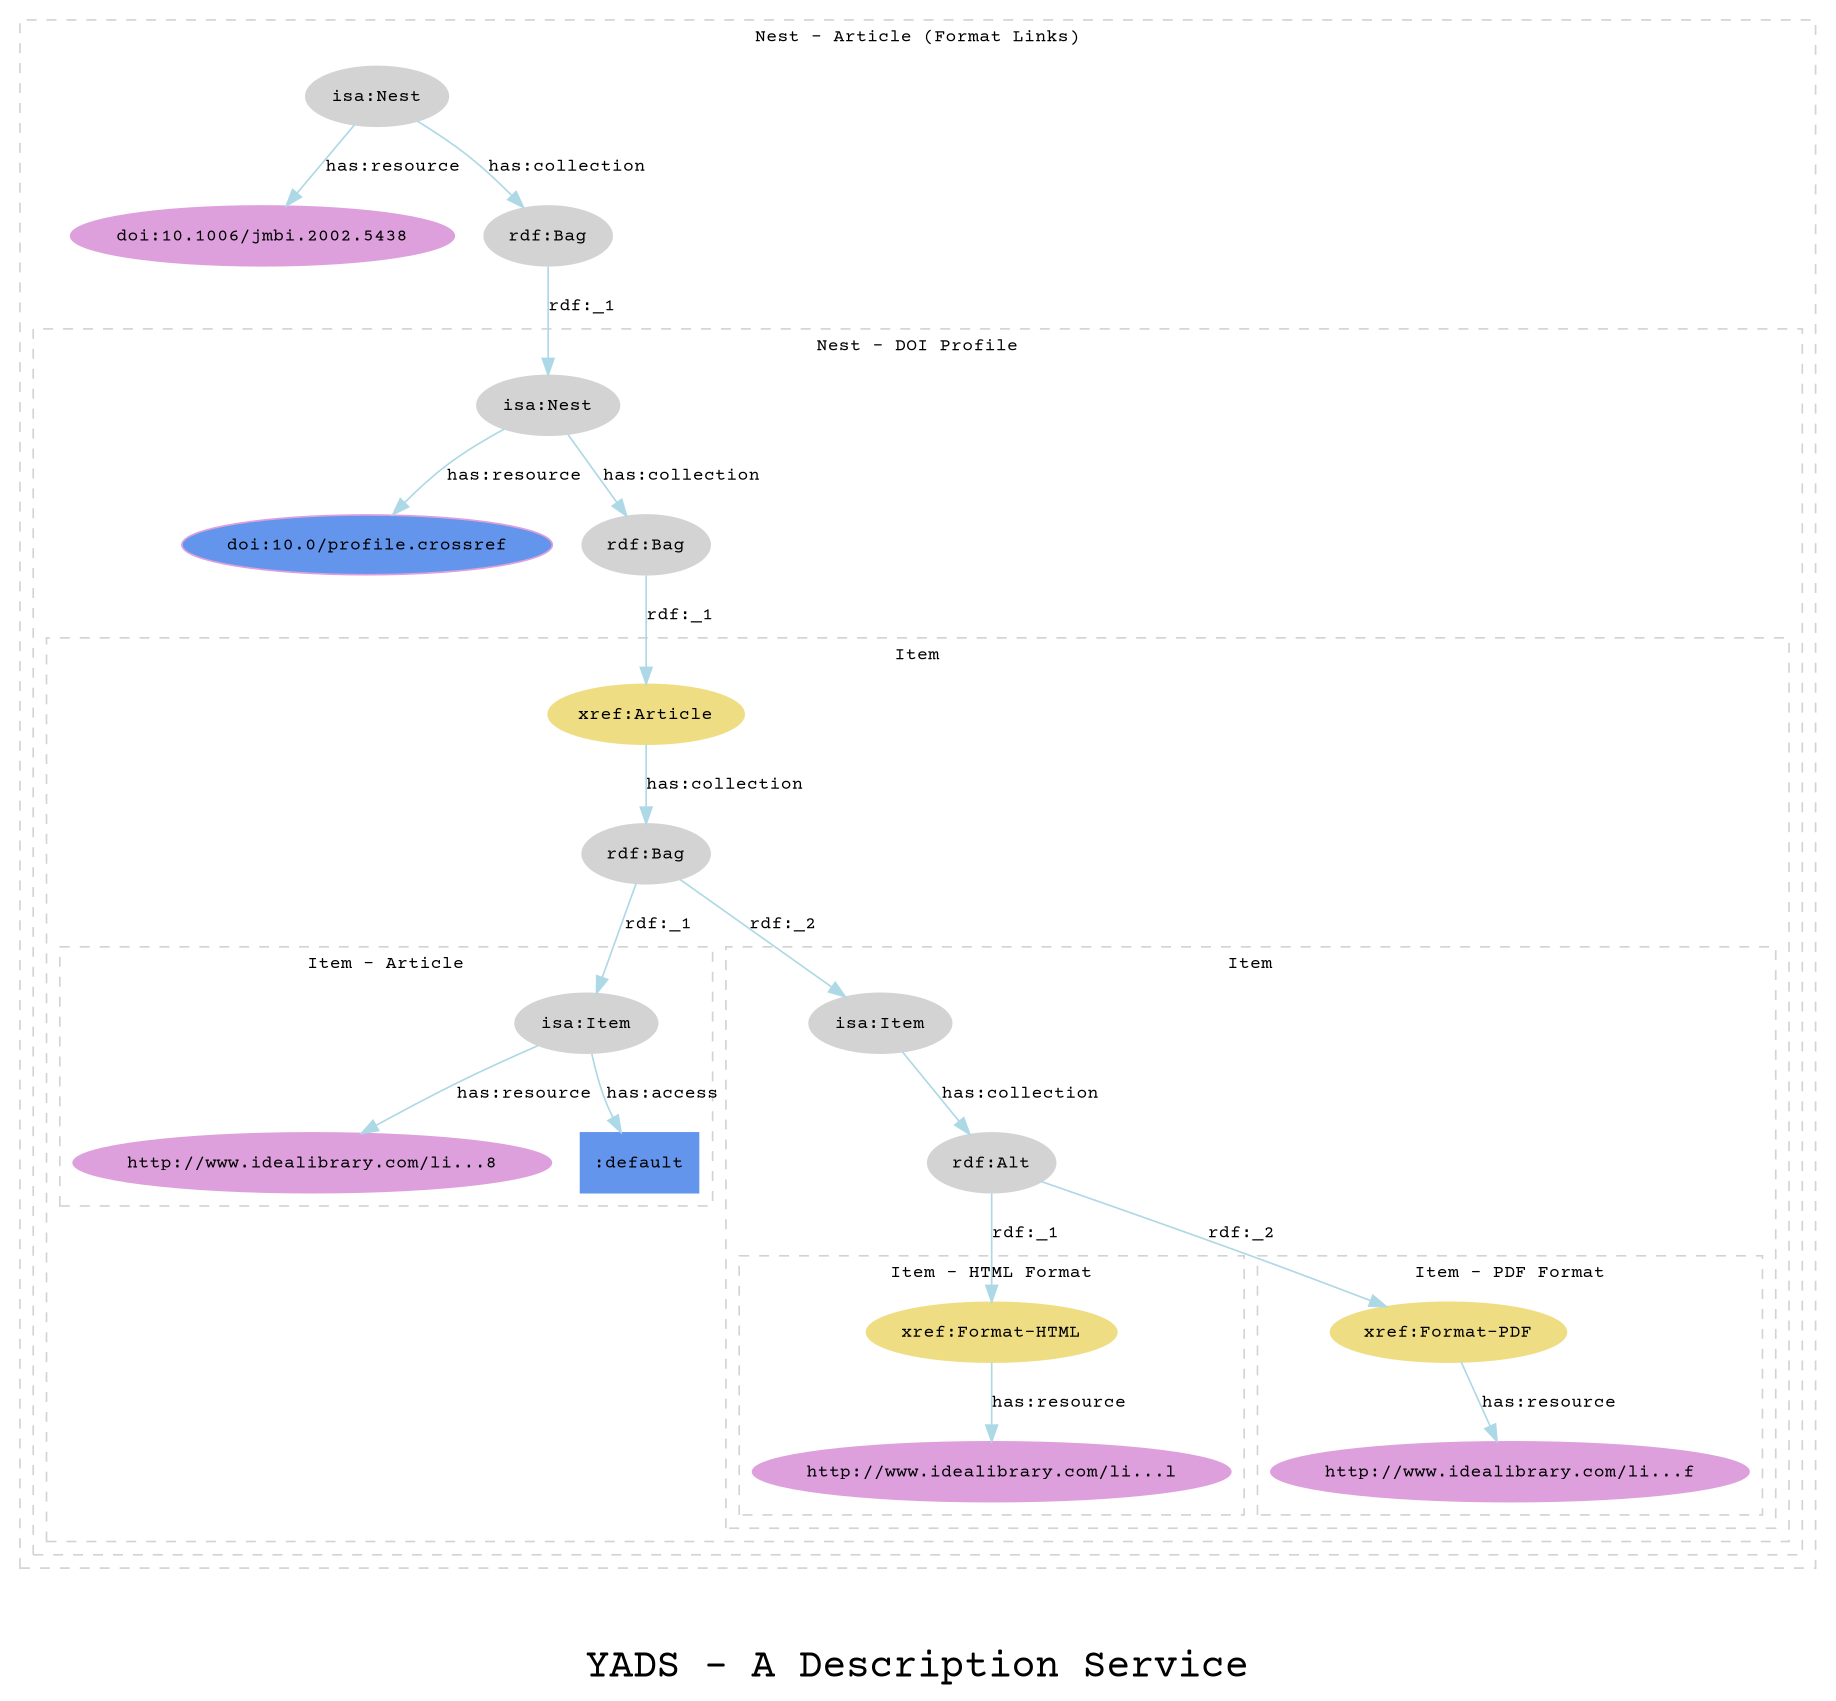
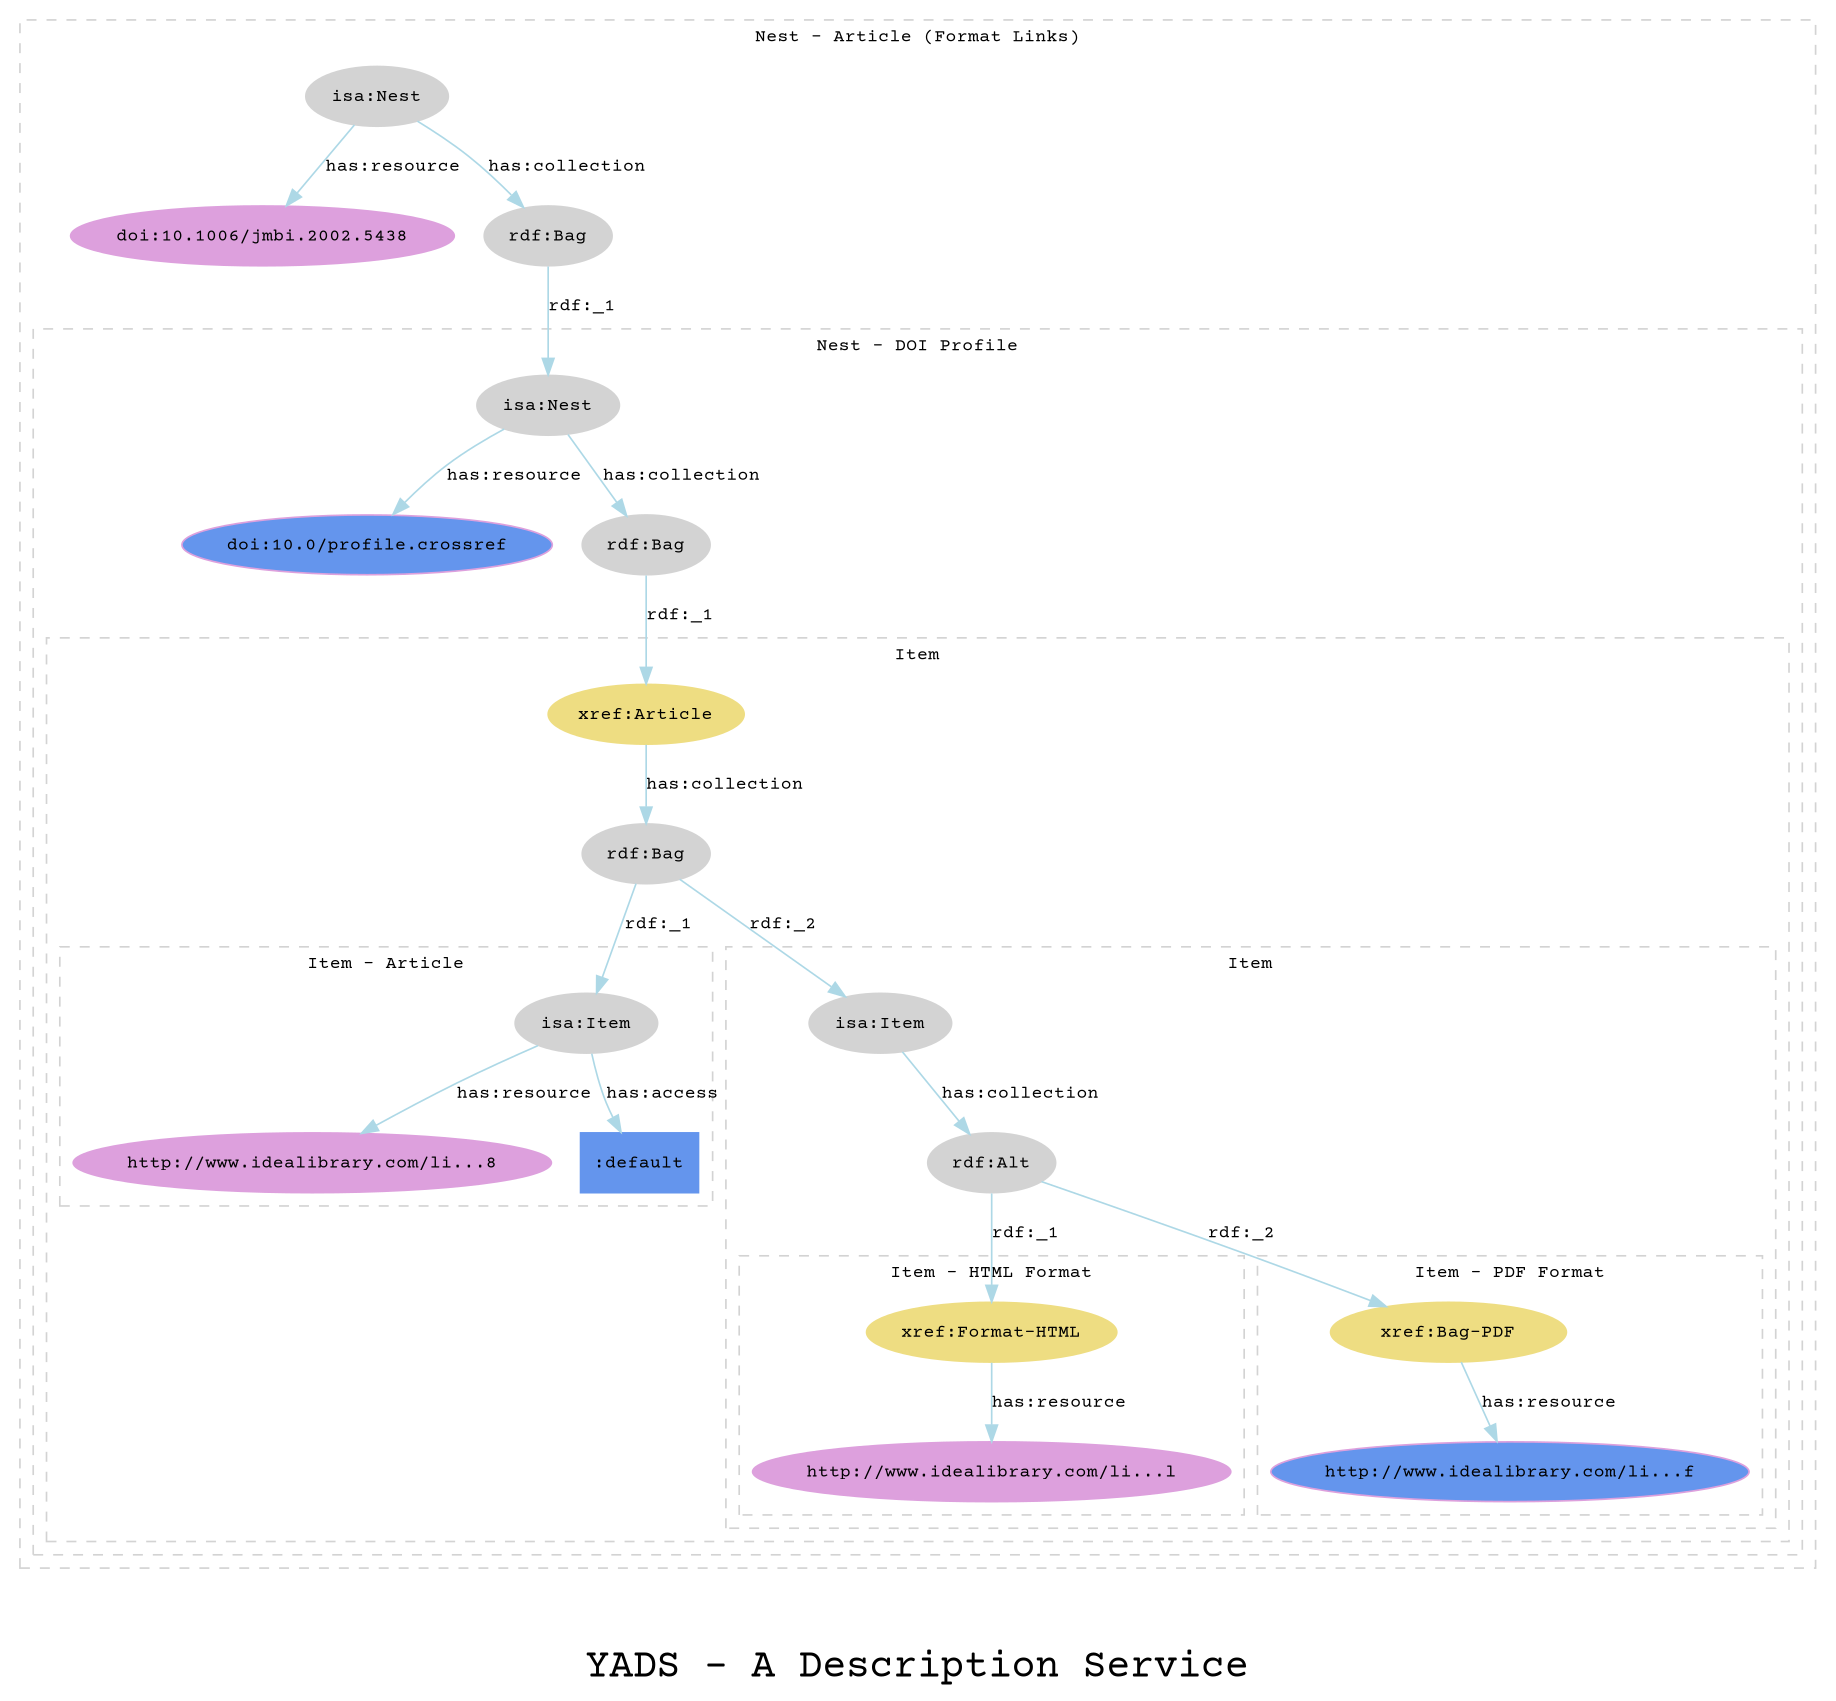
(1448, 1332) -> (1448, 1332)
(1510, 1472) -> (1510, 1472)
